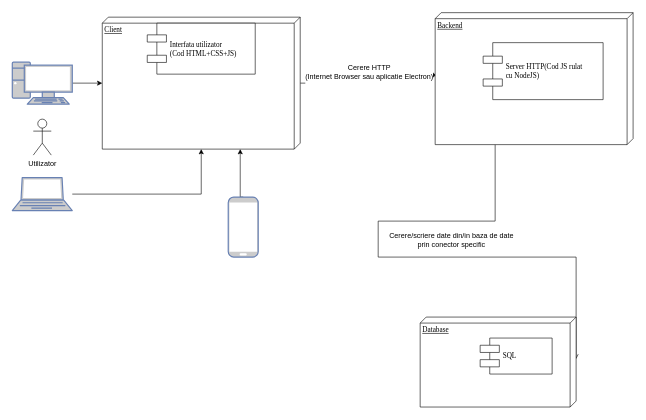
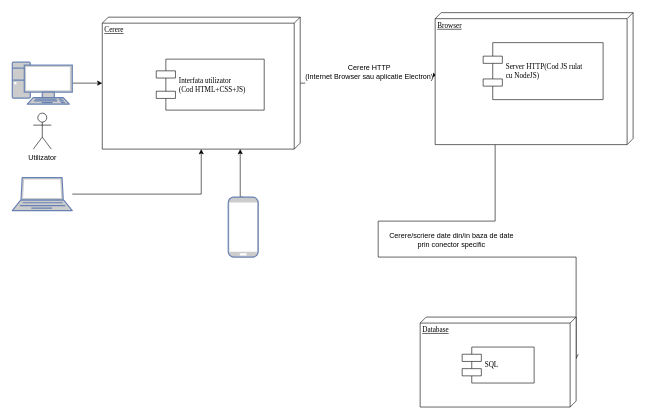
(452, 26) -> (452, 26)
(115, 30) -> (117, 30)
(201, 49) -> (210, 85)
(42, 137) -> (42, 131)
(516, 356) -> (498, 365)
